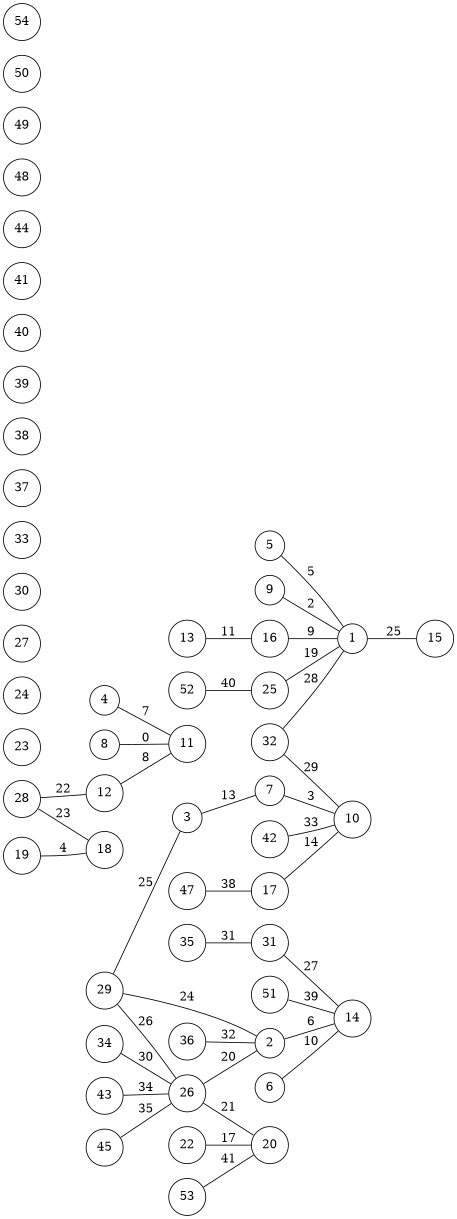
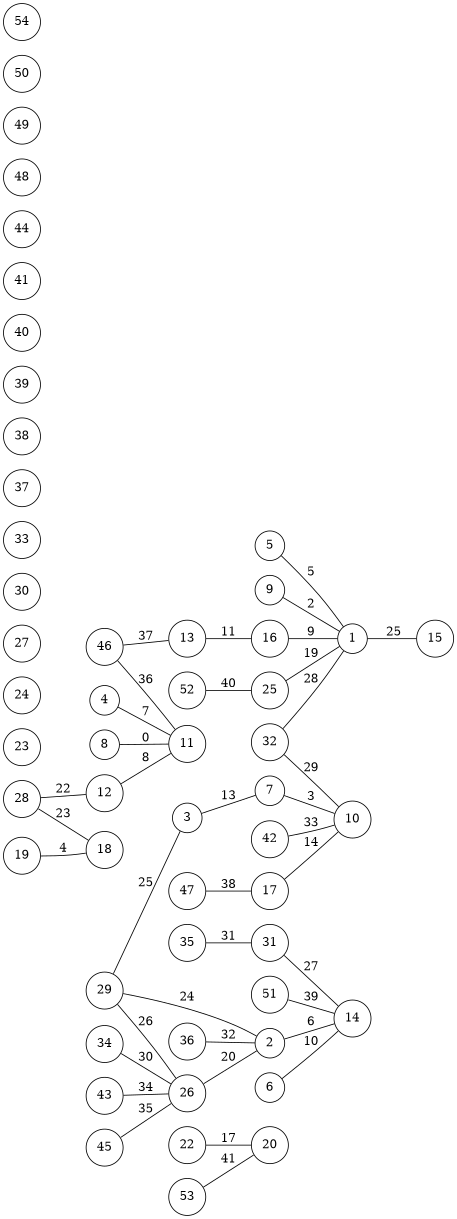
none -> (105, 647)
(228, 1119) -> none
